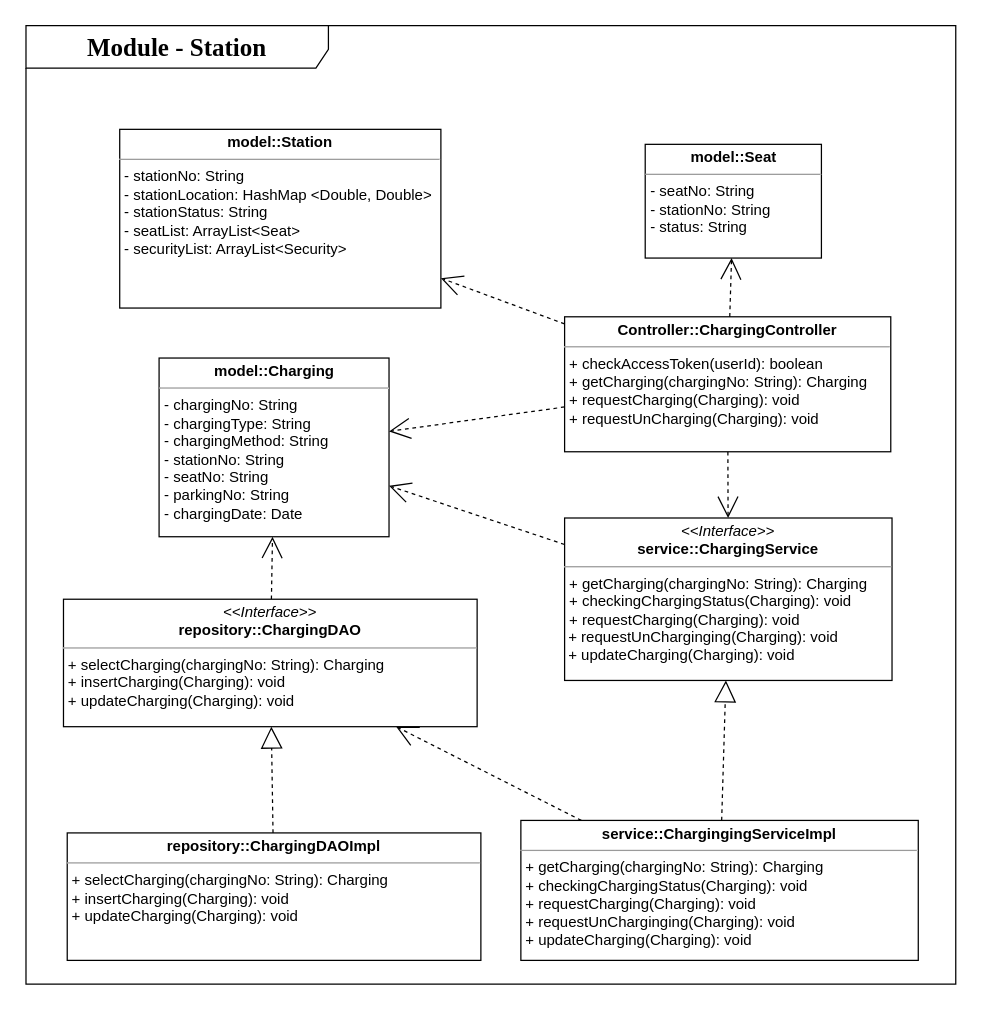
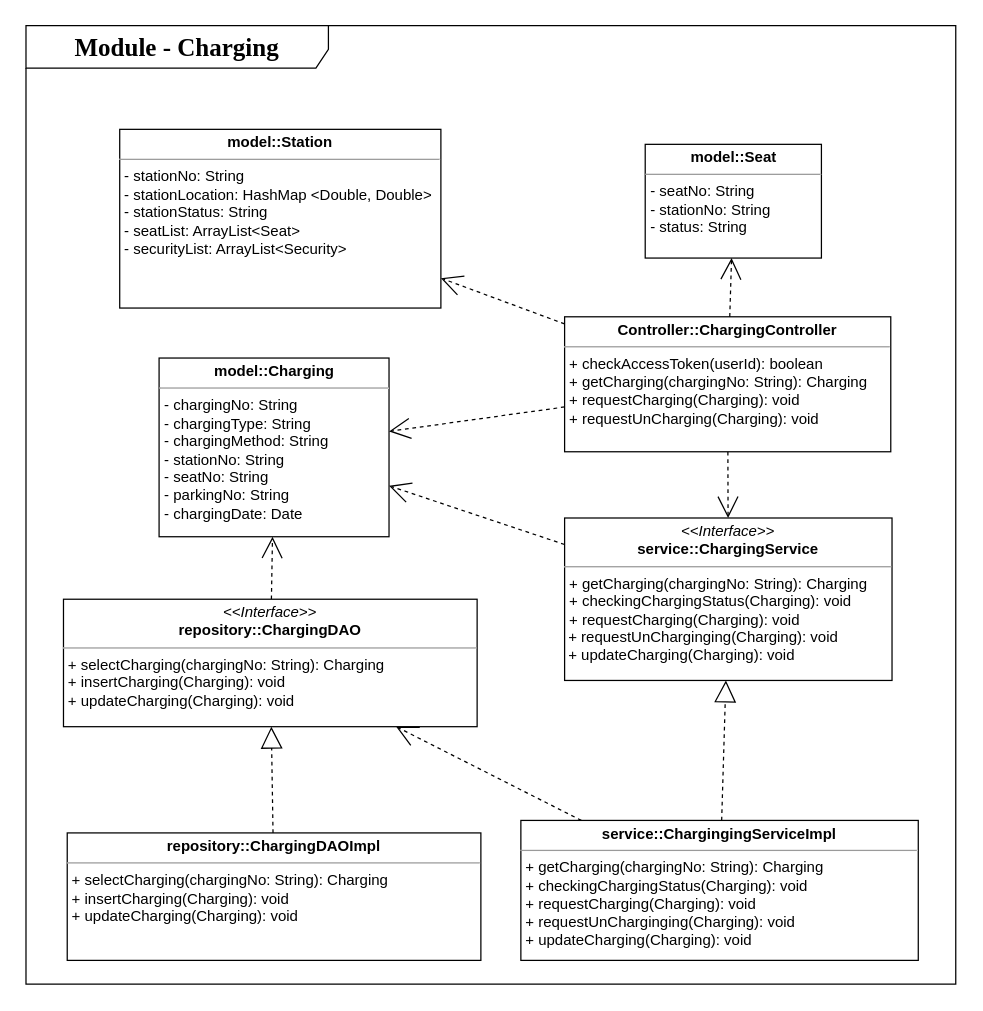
(177, 47) -> (177, 47)
